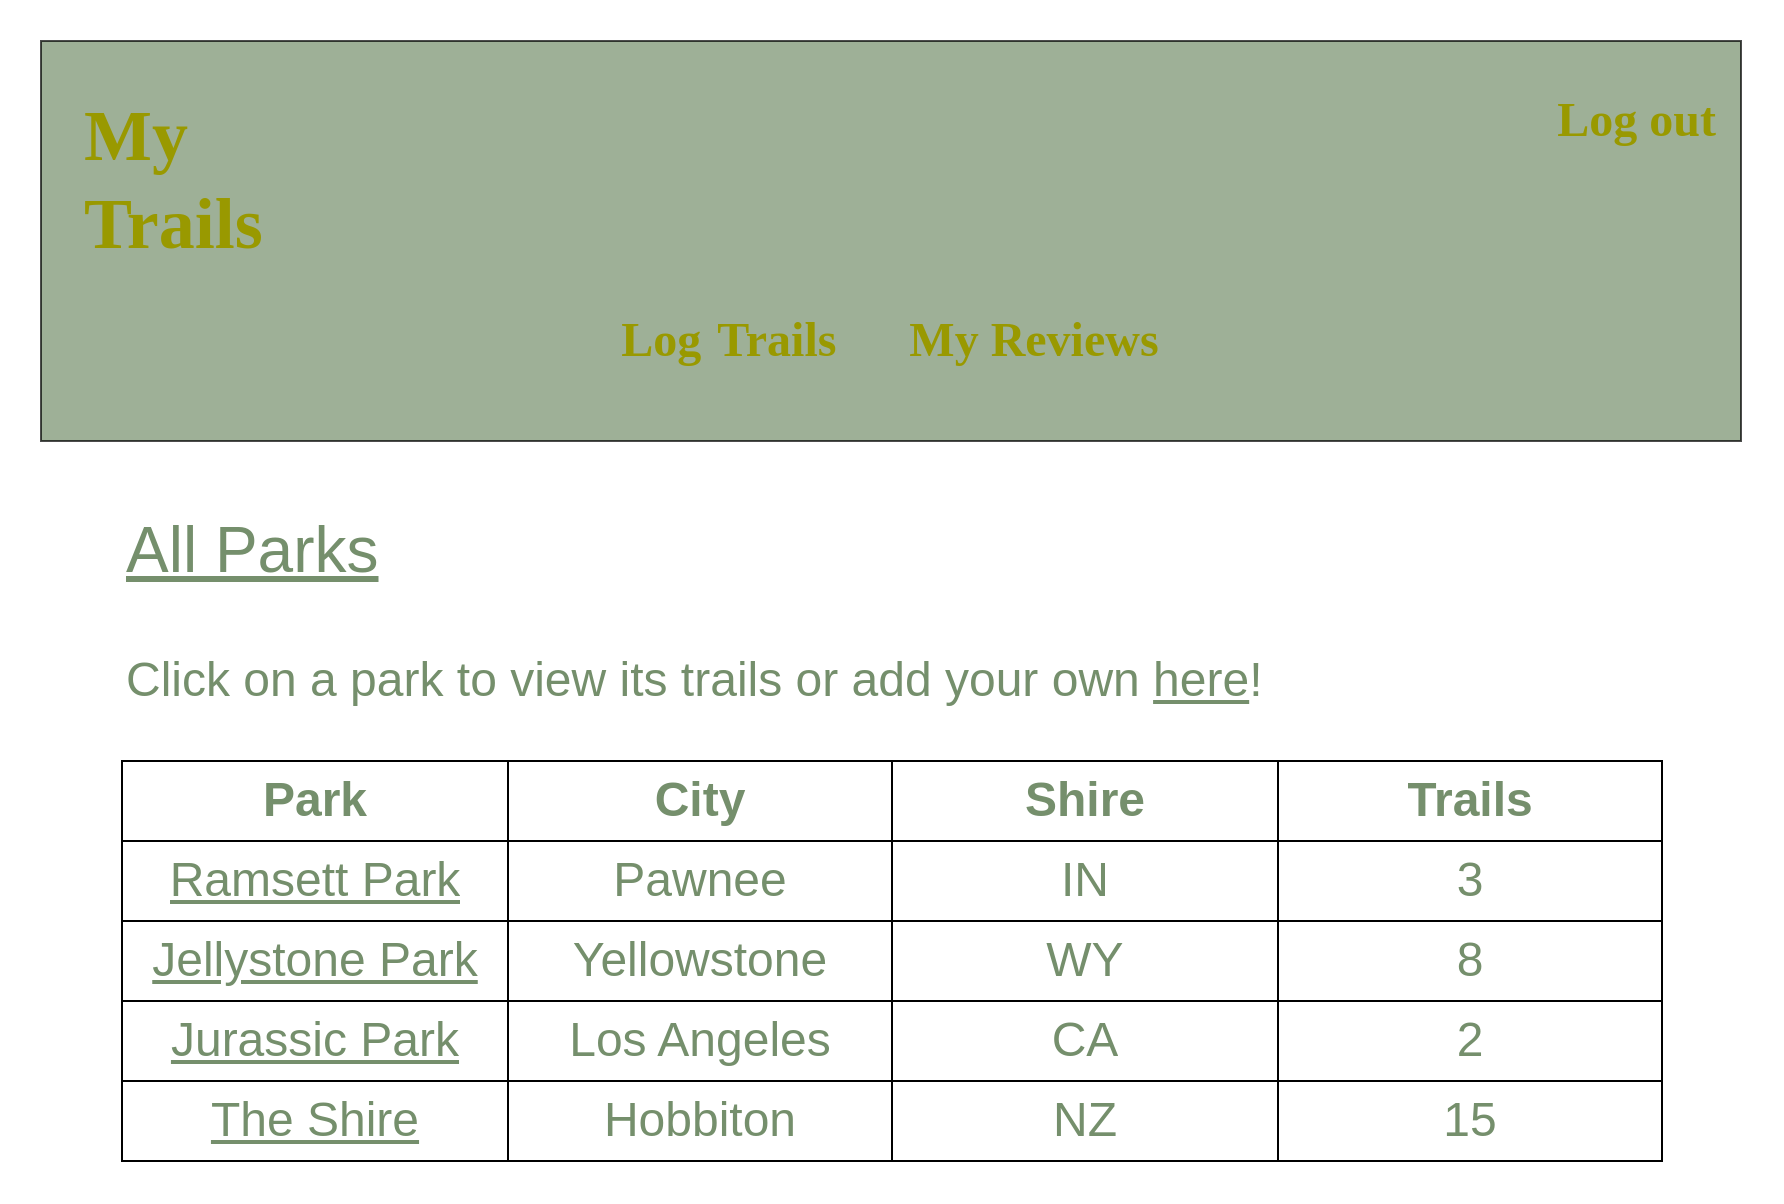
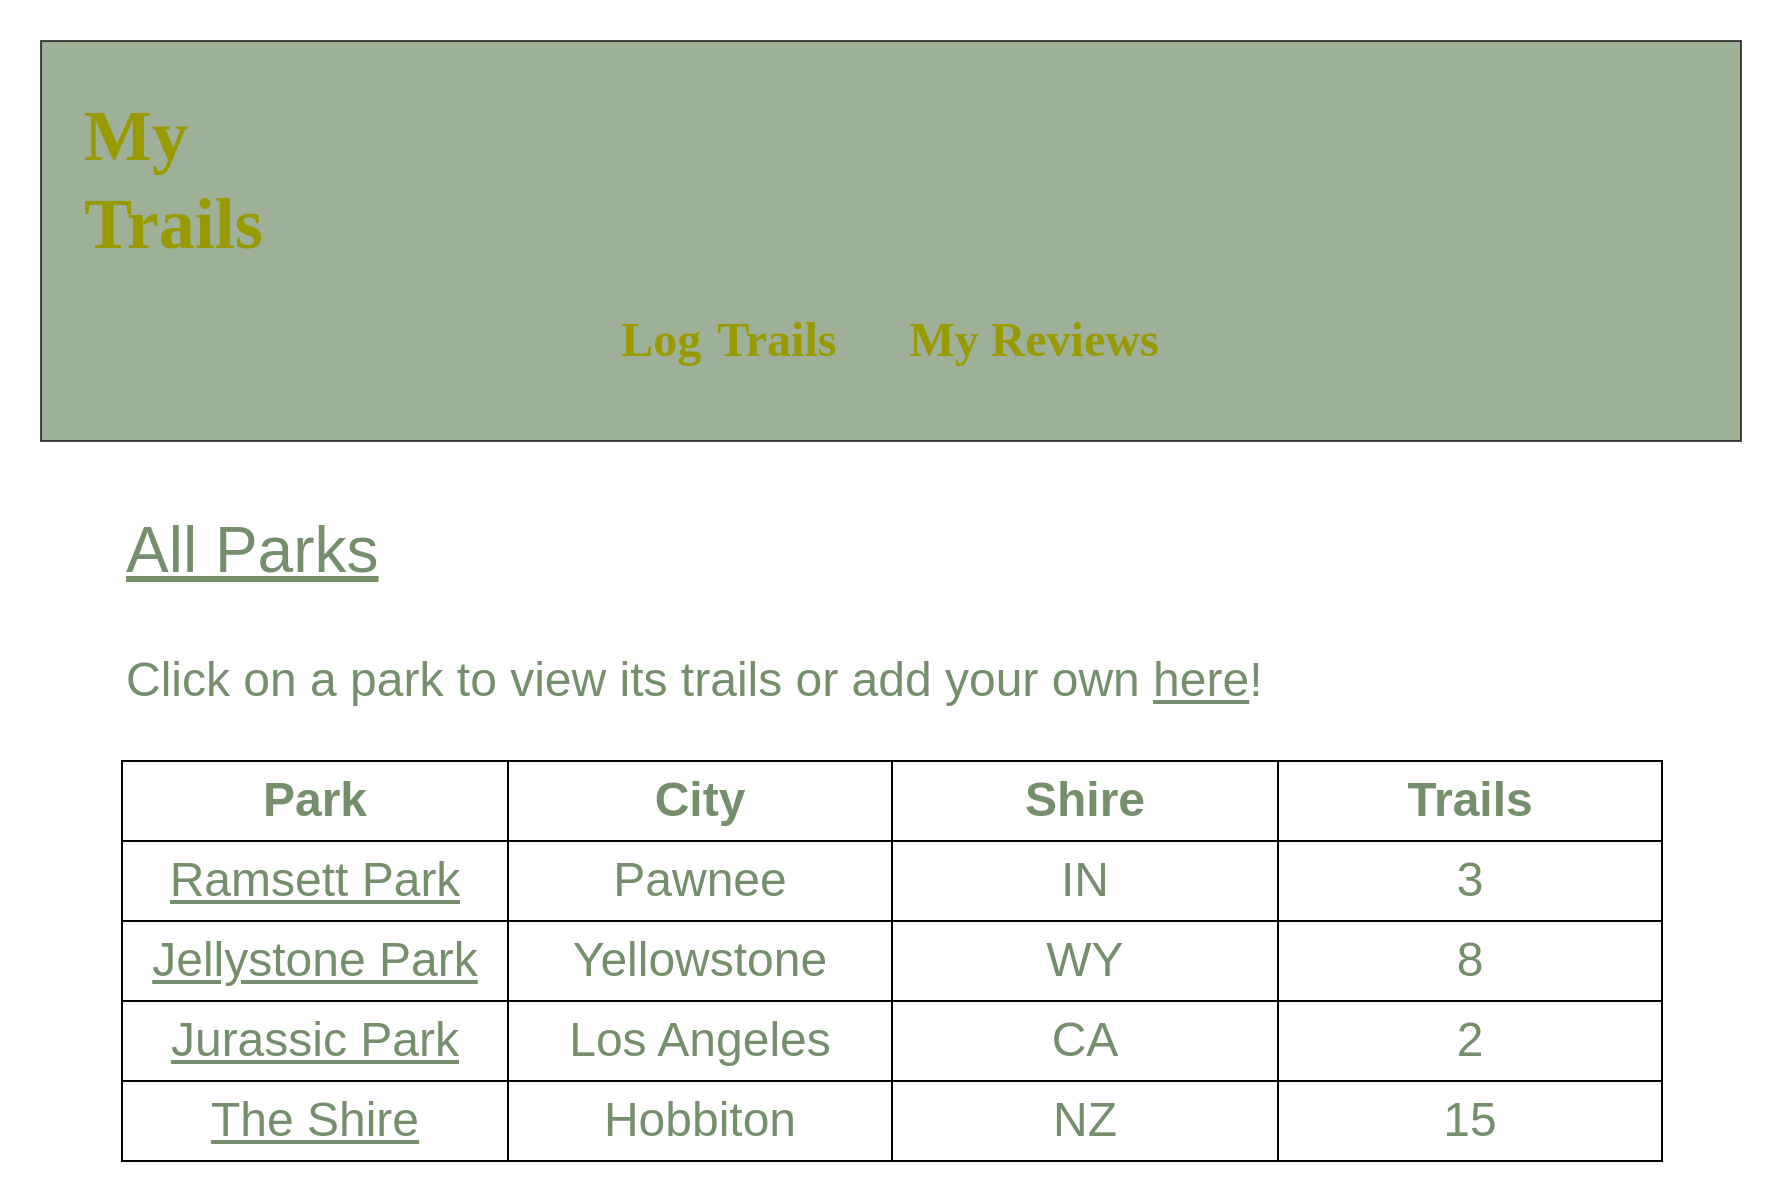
(1571, 121) -> none
